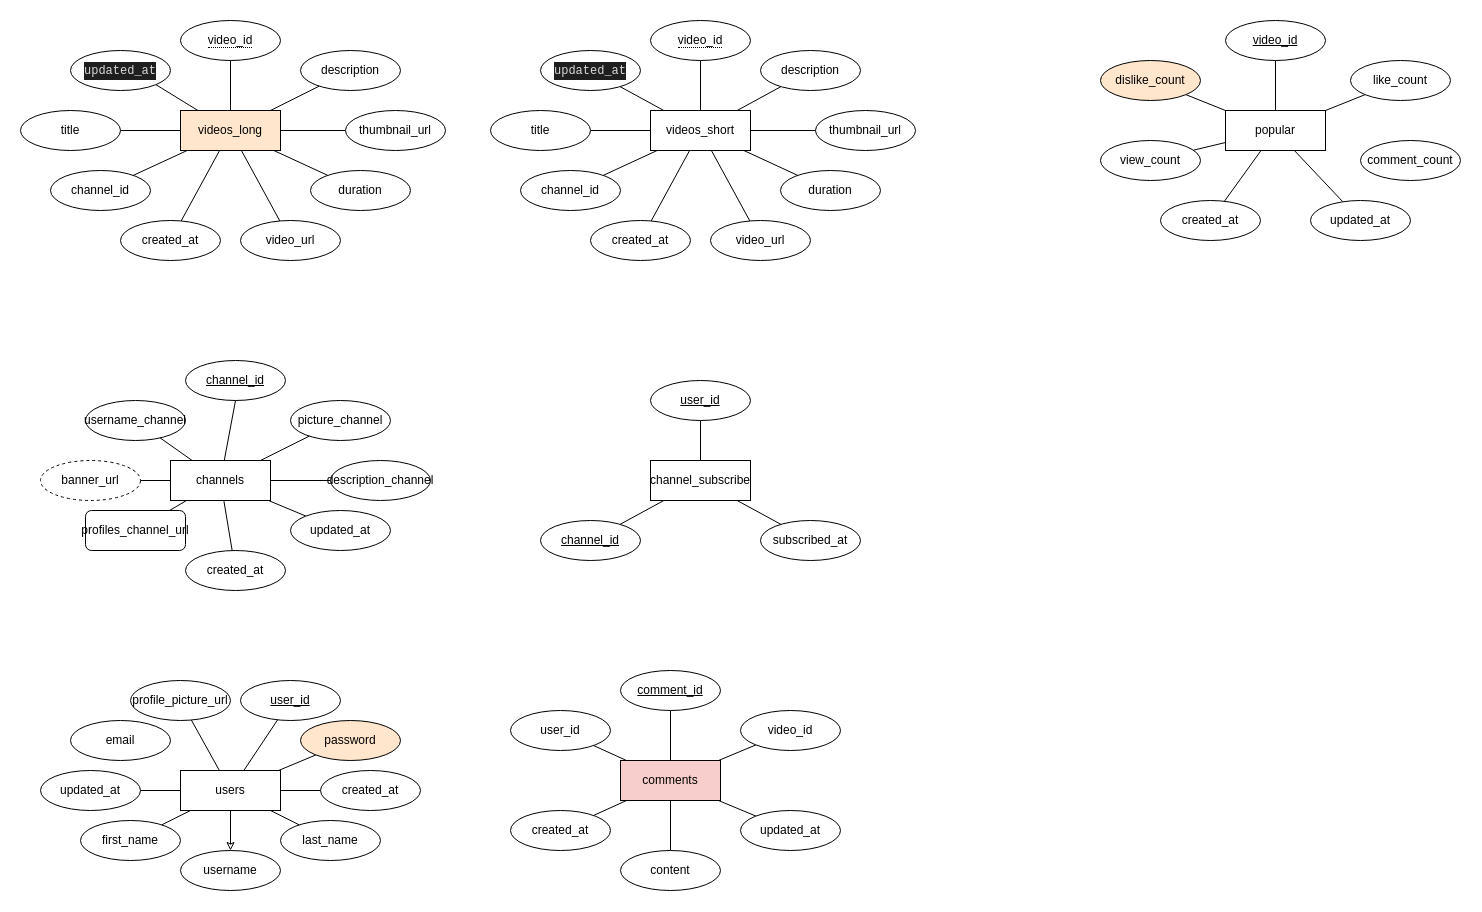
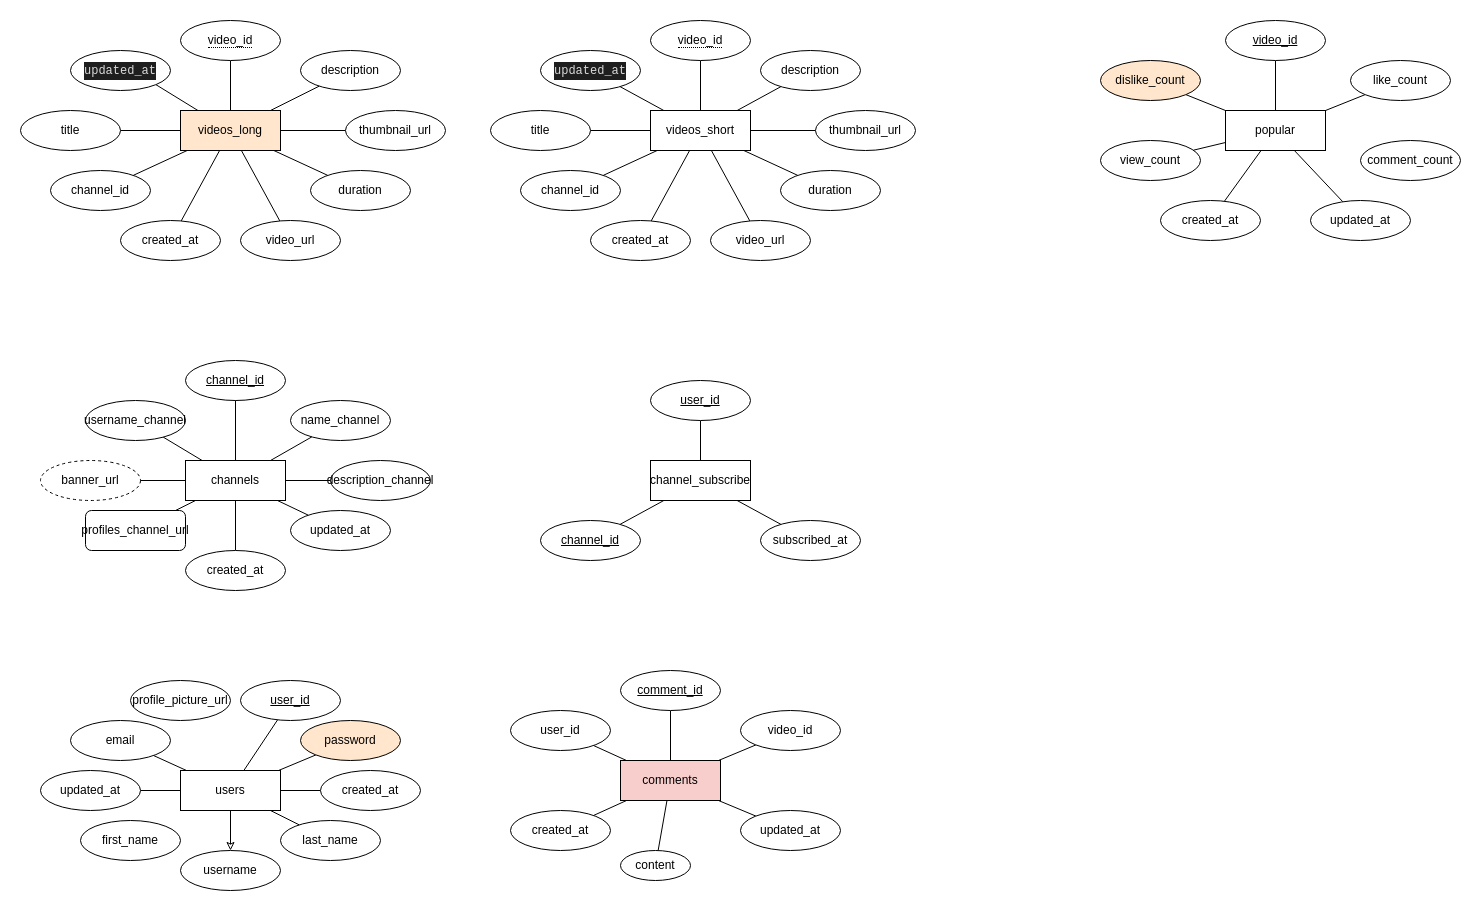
(341, 421) -> (341, 421)
(221, 481) -> (236, 481)
(206, 746) -> (170, 763)
(176, 818) -> none
(671, 871) -> (656, 866)
